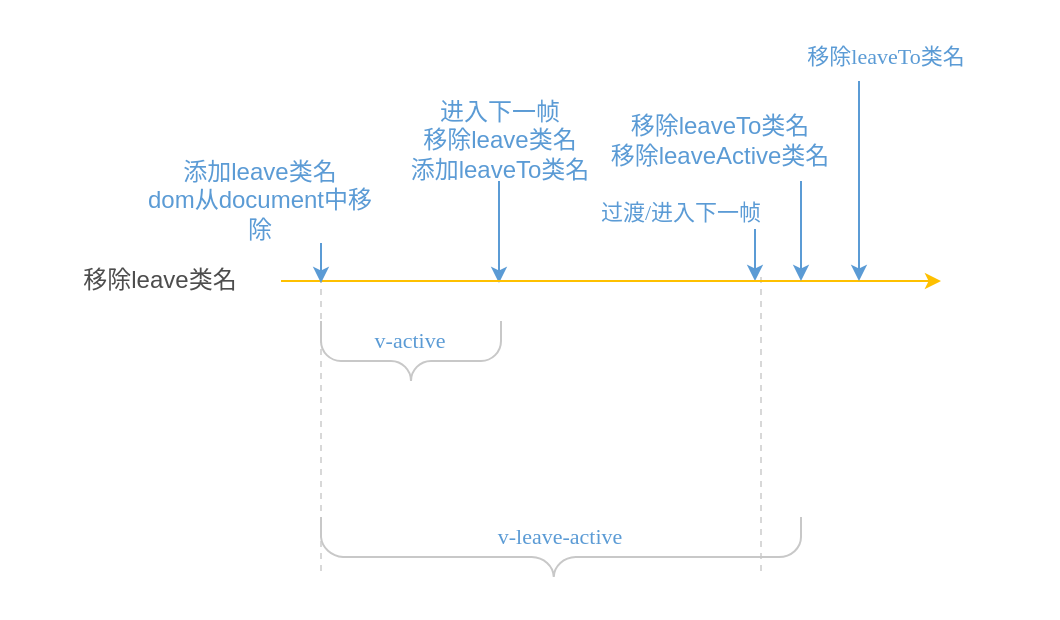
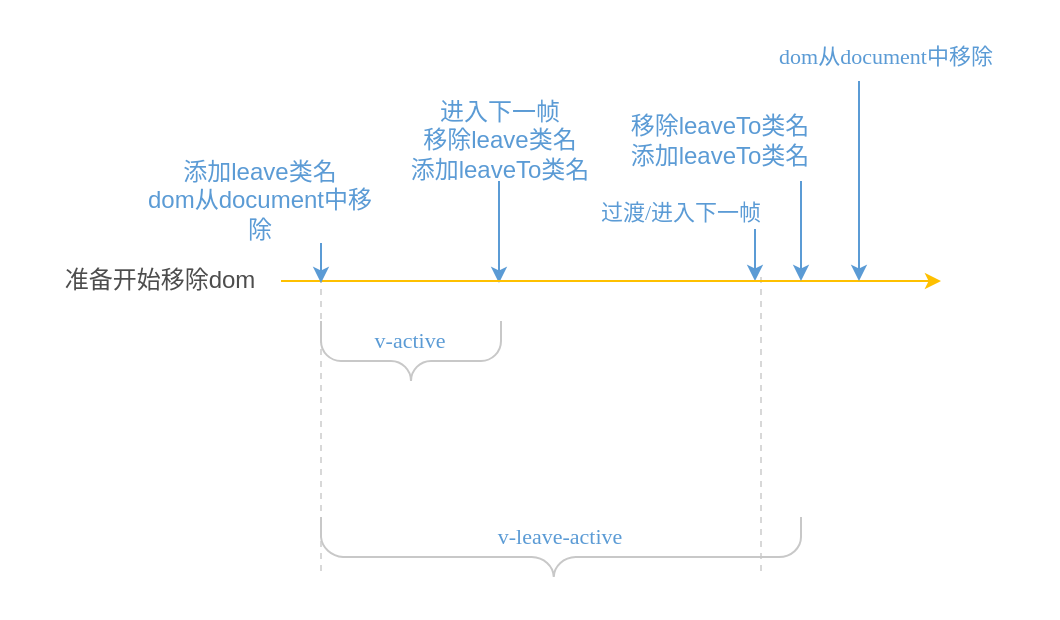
(887, 57) -> (887, 57)
(721, 141) -> (721, 141)
(161, 281) -> (161, 281)
